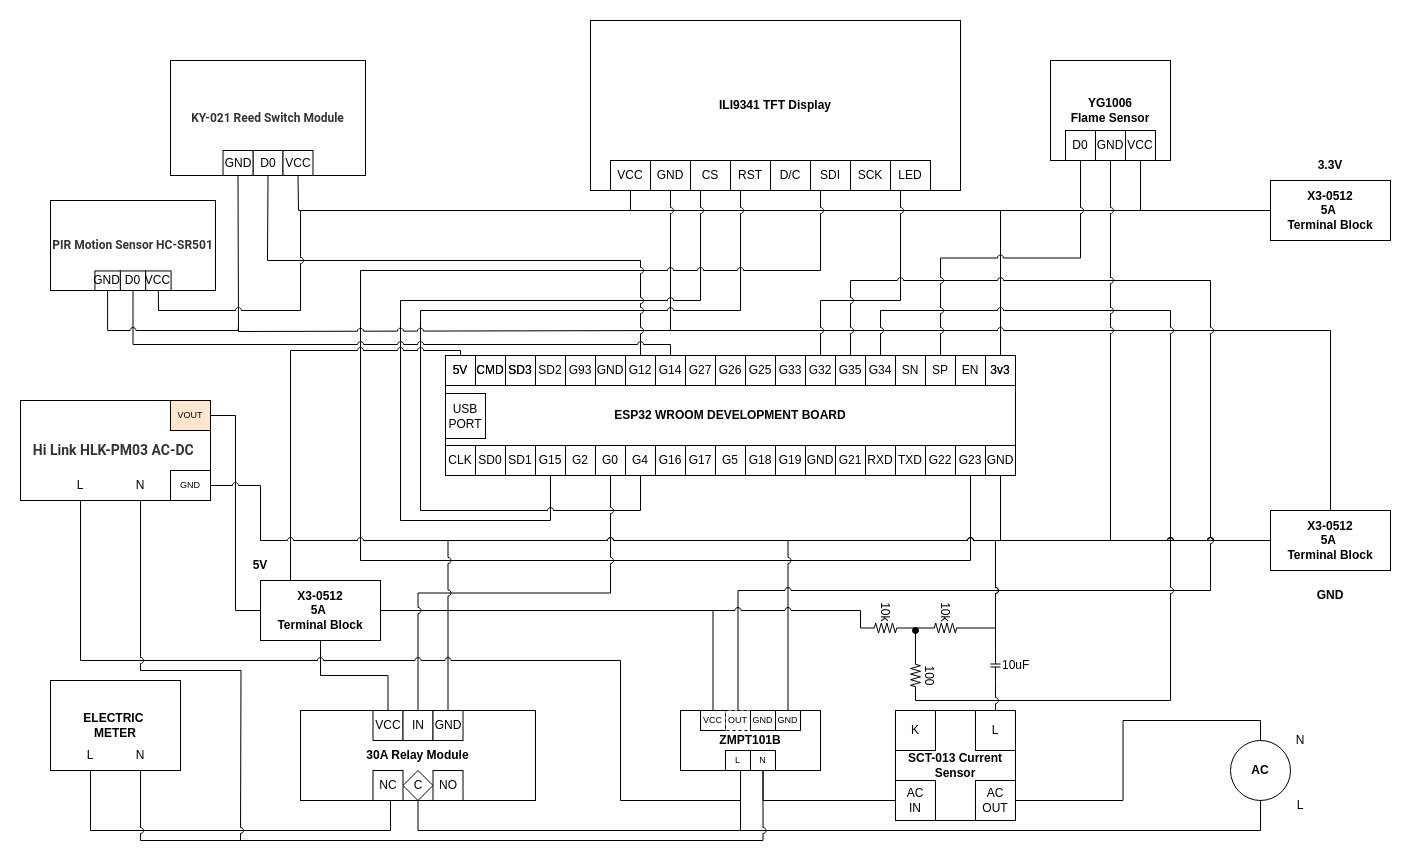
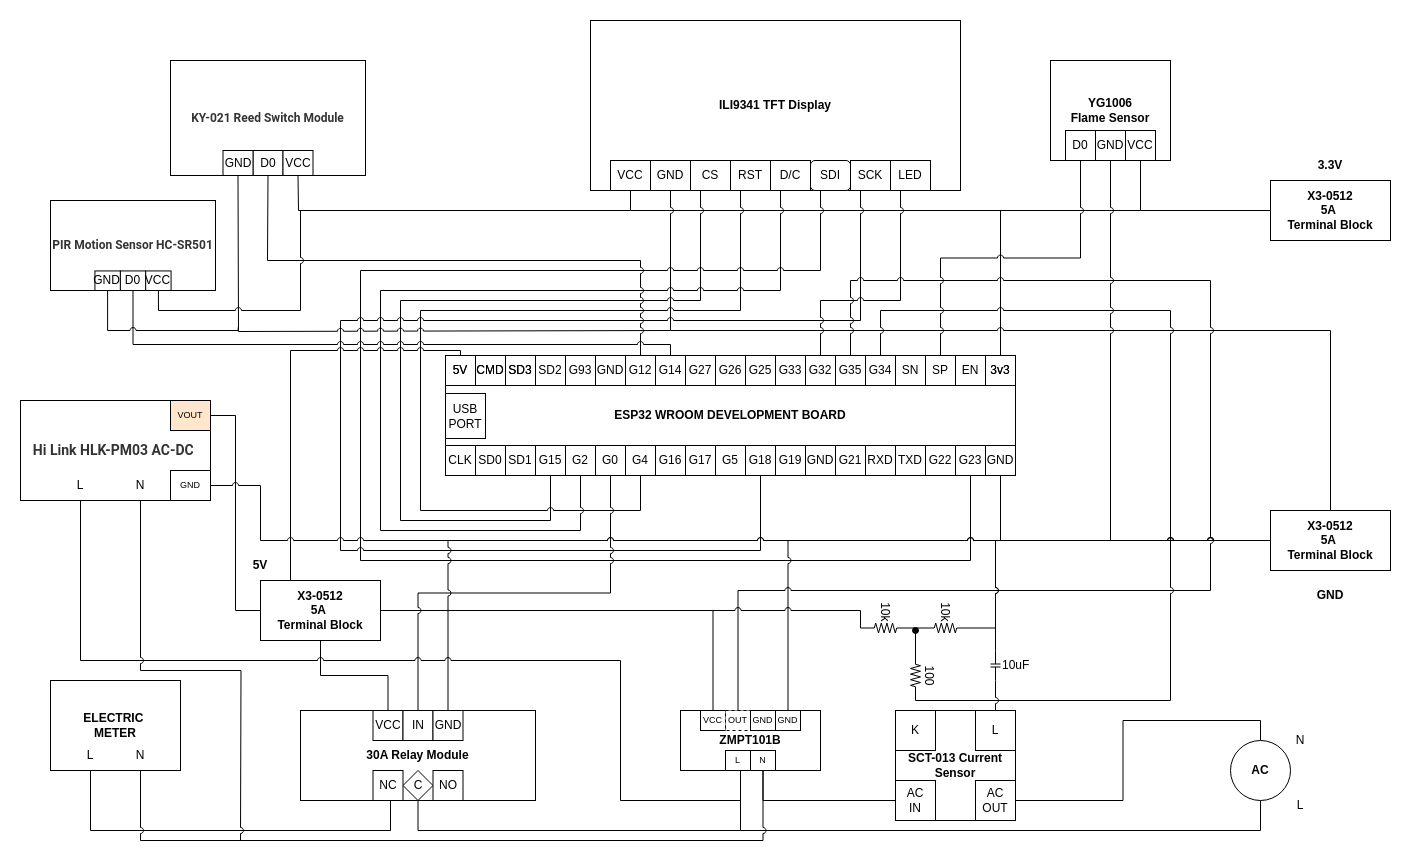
(831, 176) -> (831, 176)
none -> (618, 291)
none -> (653, 321)
